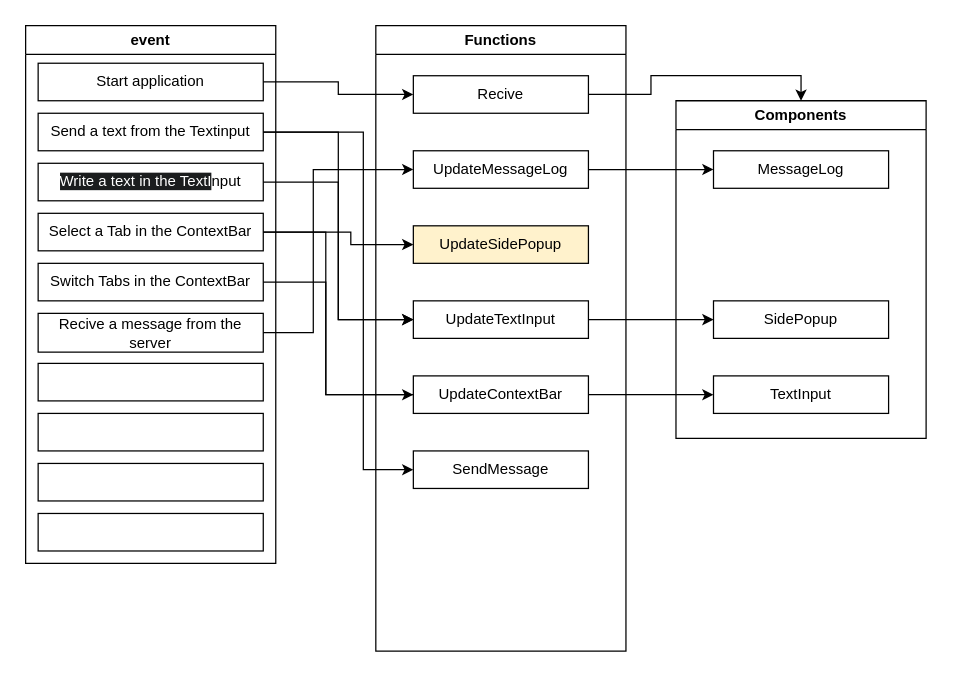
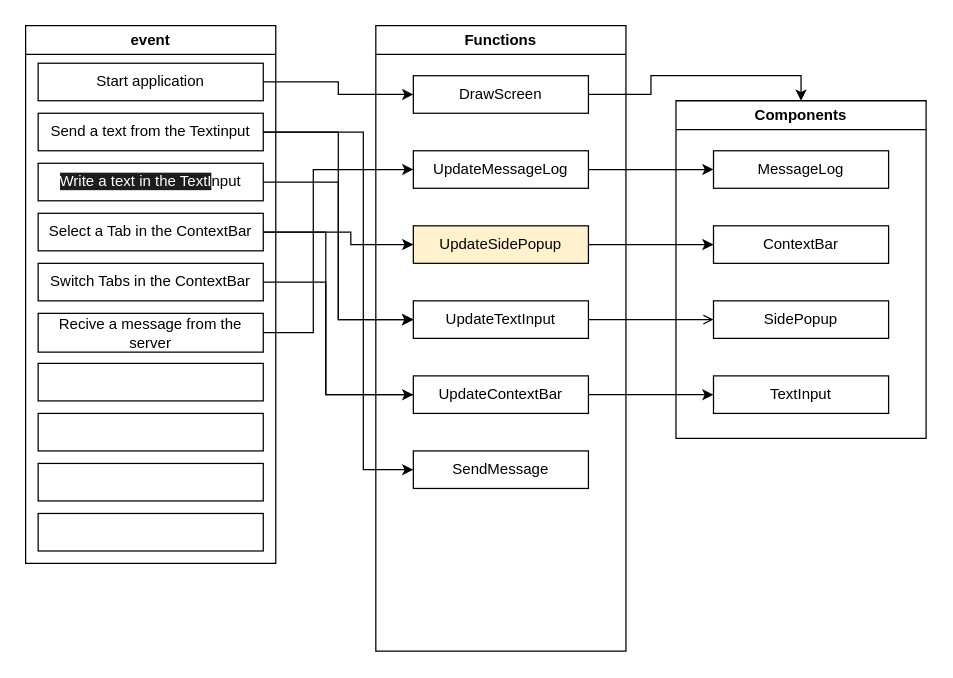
(501, 94) -> (501, 94)
none -> (646, 244)
none -> (801, 244)
(703, 319) -> (706, 319)
